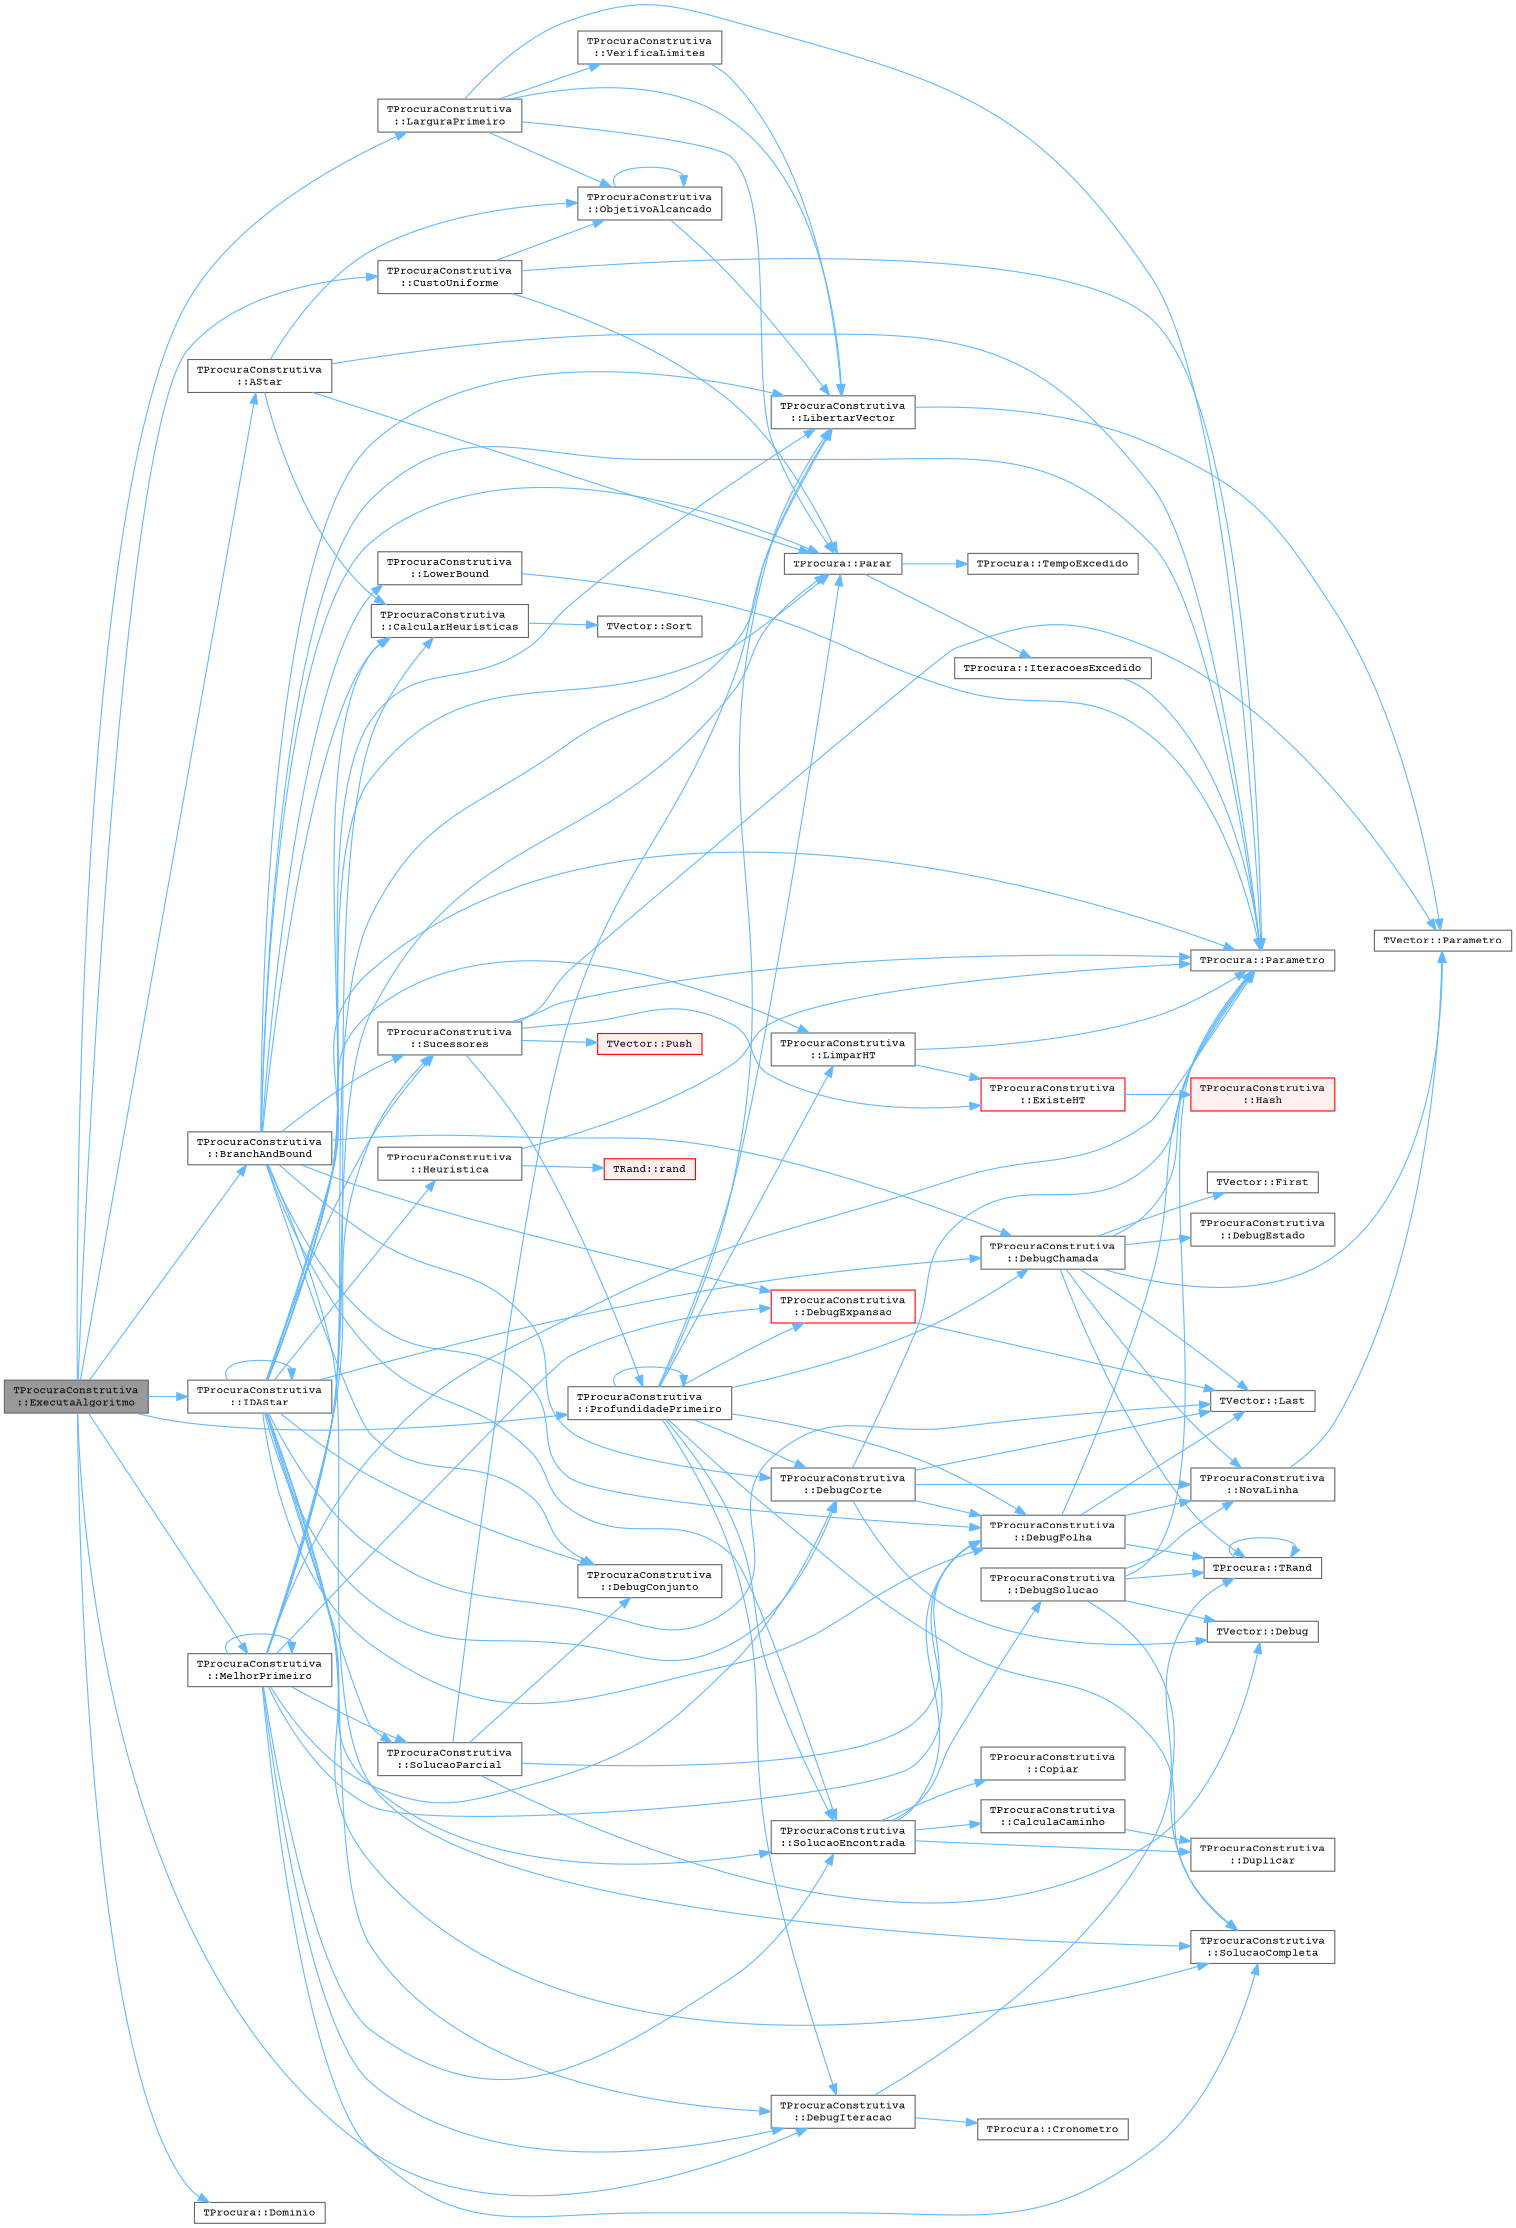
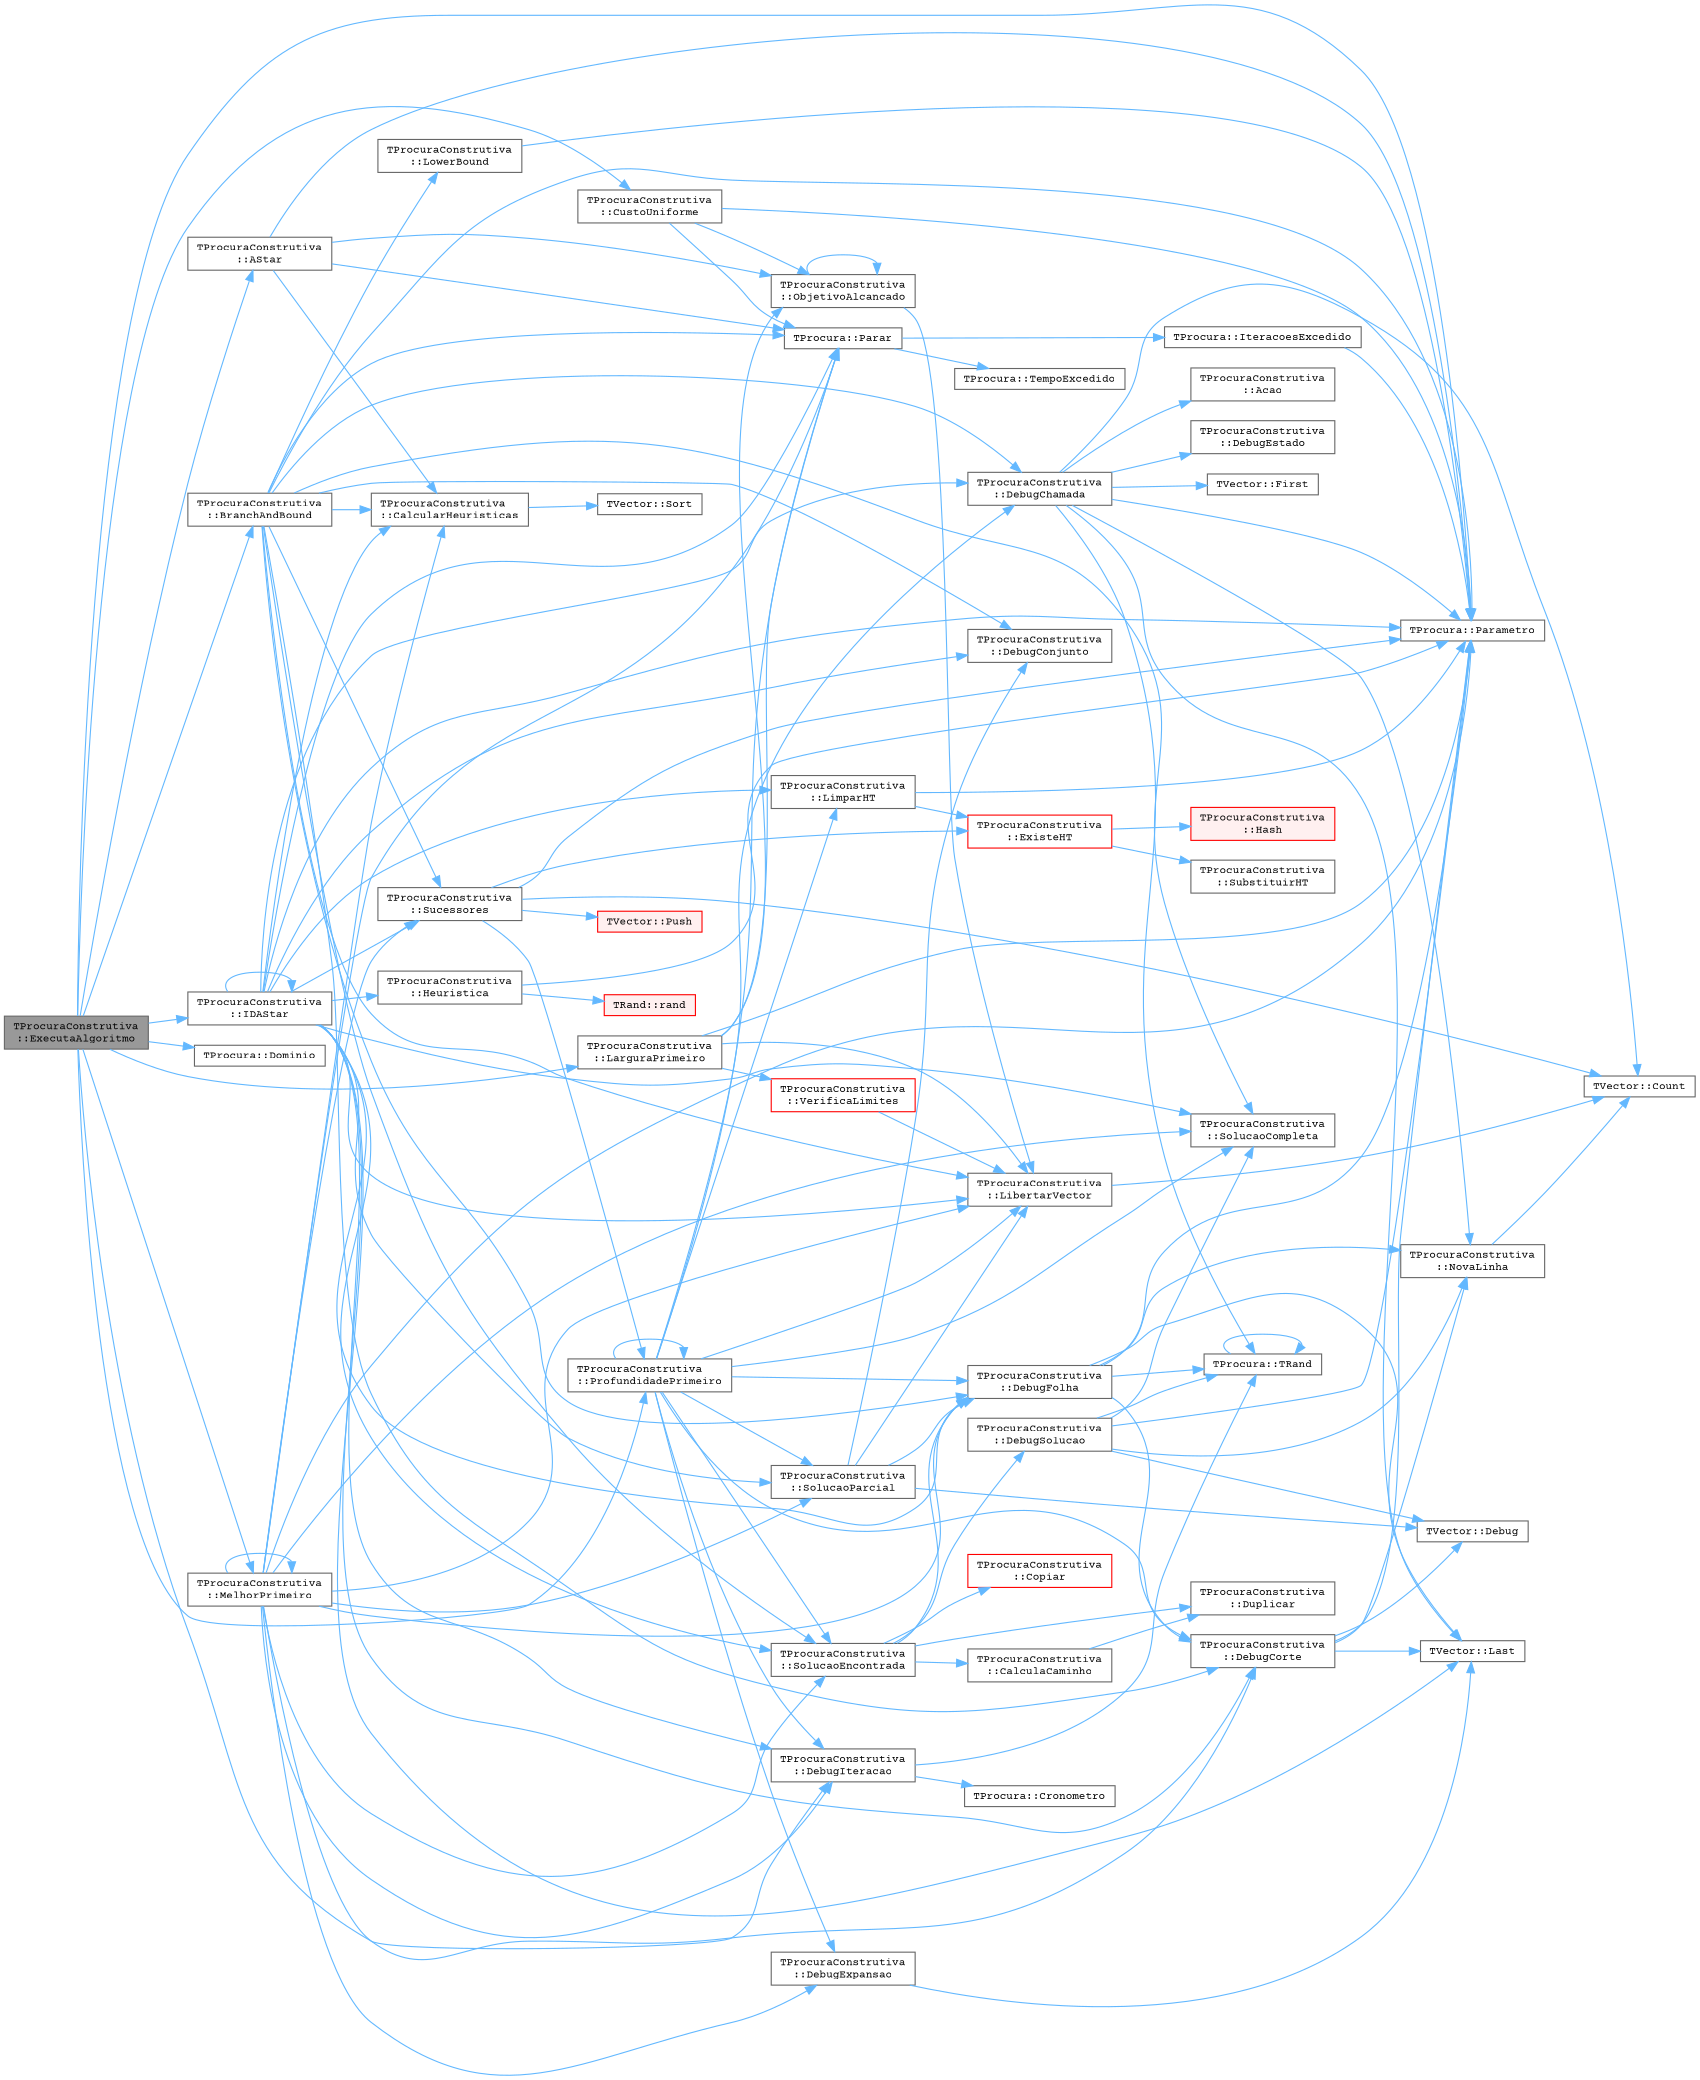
none -> (598, 15)
(650, 47) -> (843, 1095)
none -> (1263, 385)
none -> (1263, 877)
(1443, 941) -> (1640, 1087)
(517, 1231) -> none
(843, 1306) -> (843, 1969)
none -> (748, 1429)
(943, 1507) -> (1144, 1518)
(1053, 1763) -> (1040, 1571)
